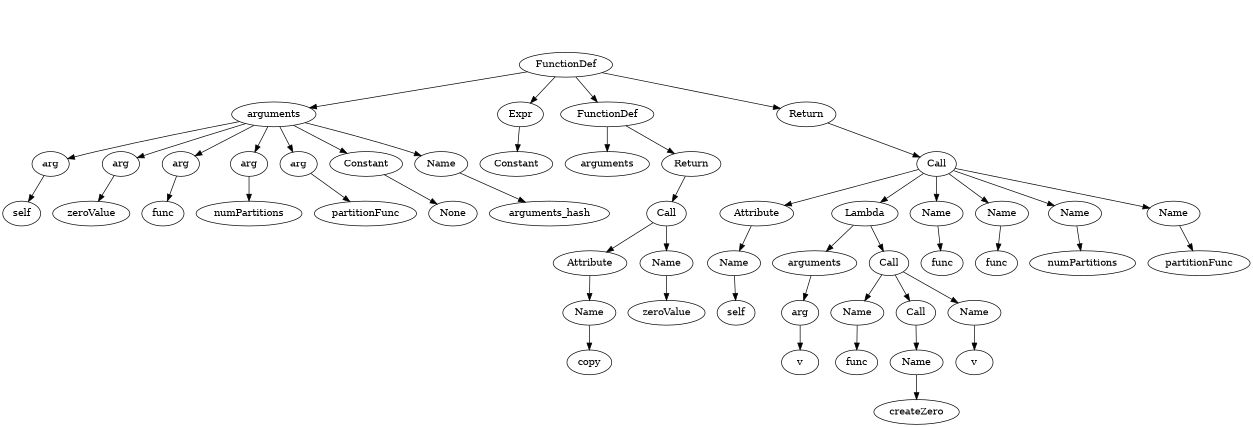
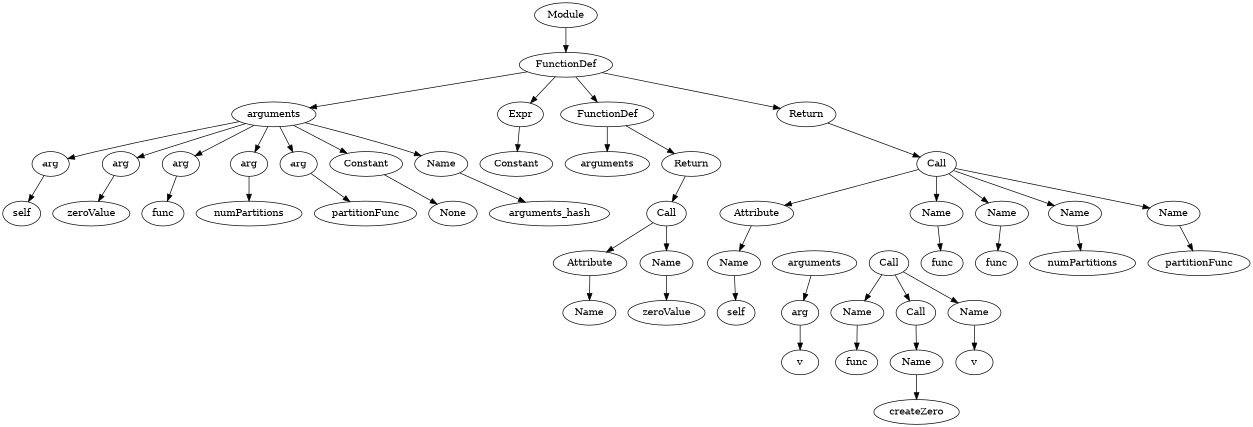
none -> (566, 15)
(865, 214) -> none
(589, 362) -> none
